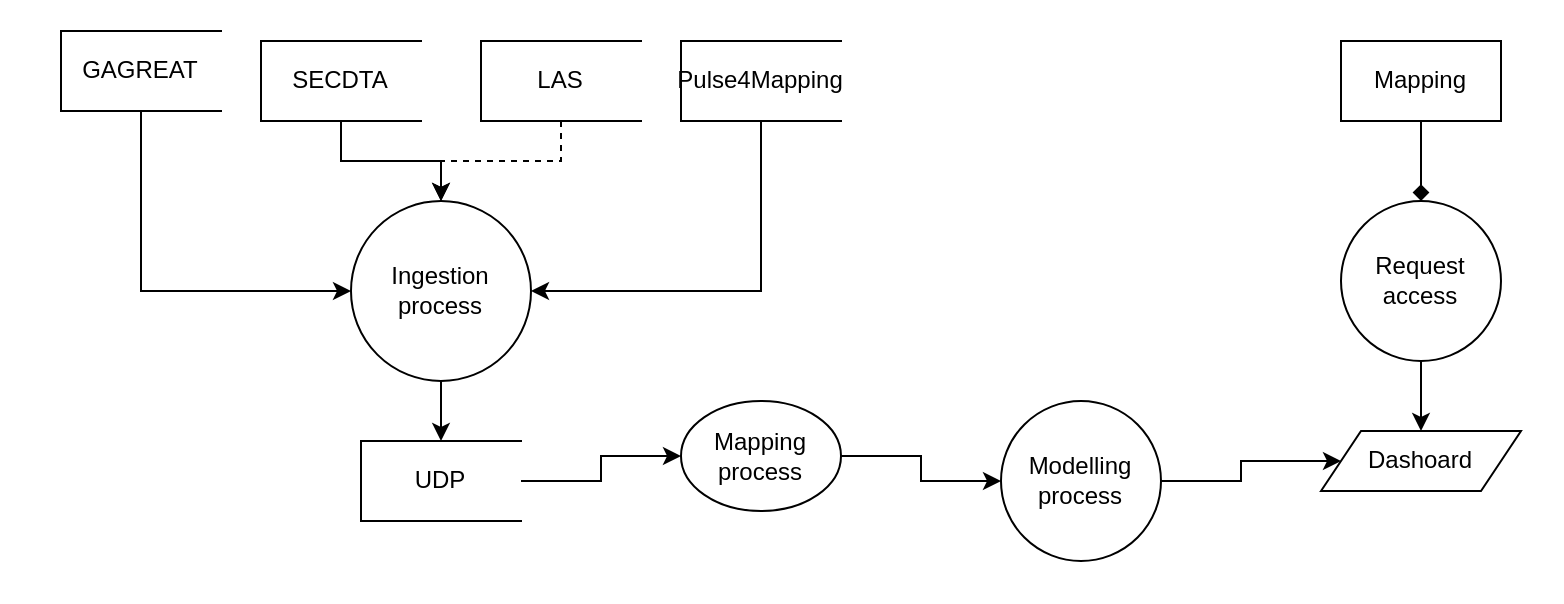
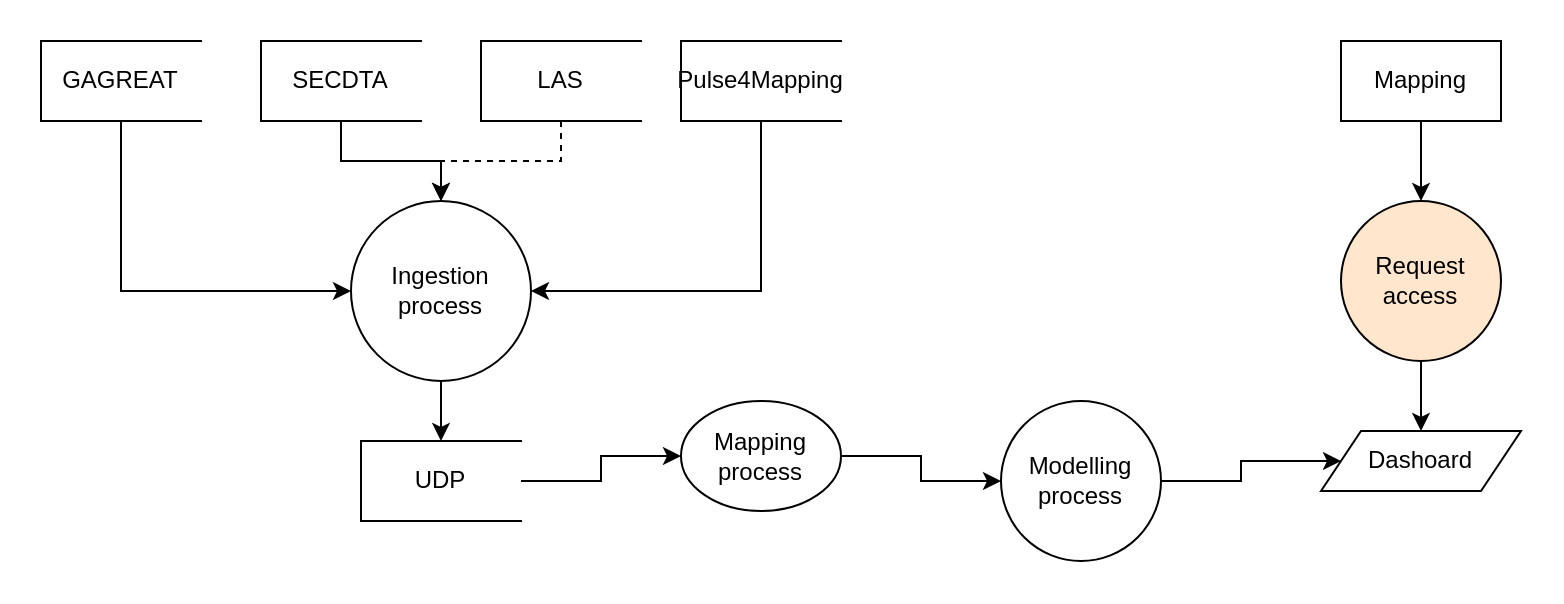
(141, 71) -> (121, 81)
(1421, 185) -> (1421, 186)
(1421, 281) -> (1421, 281)
